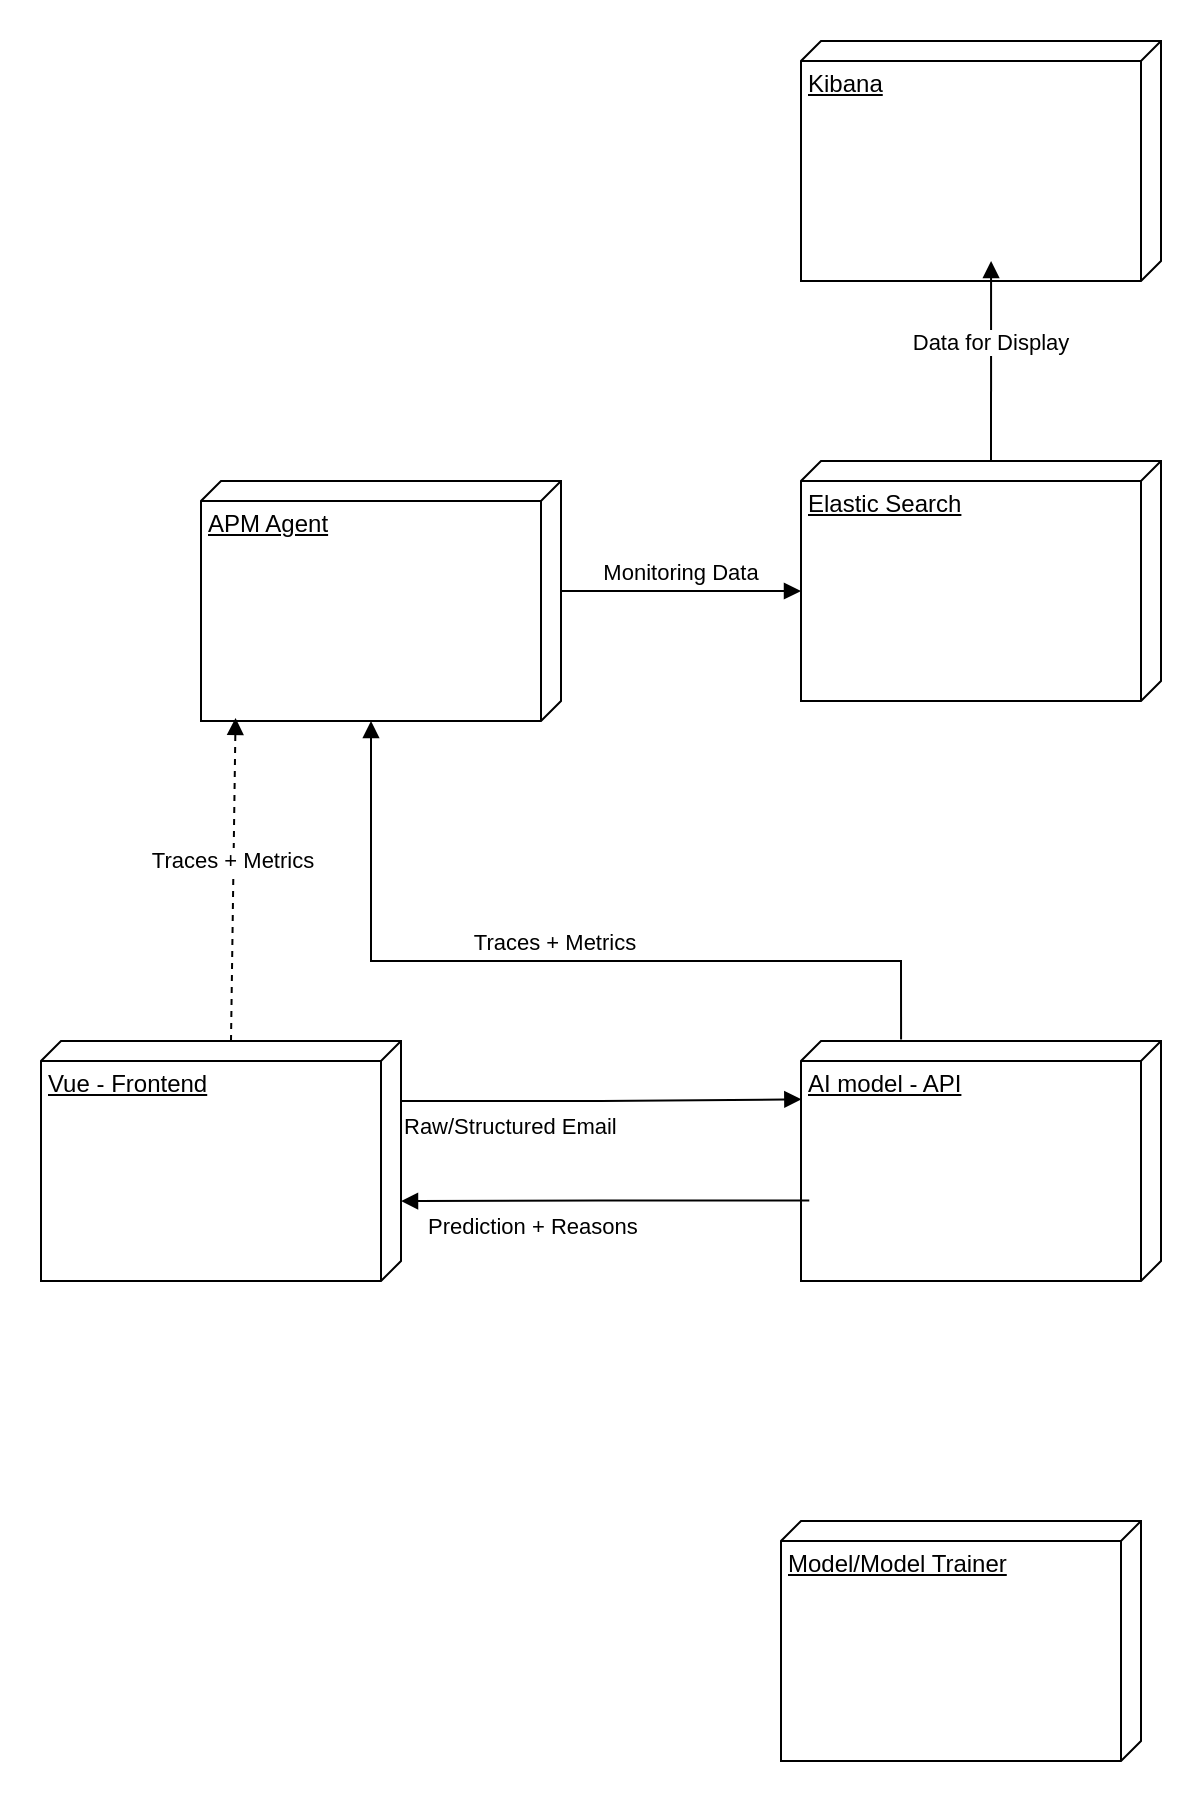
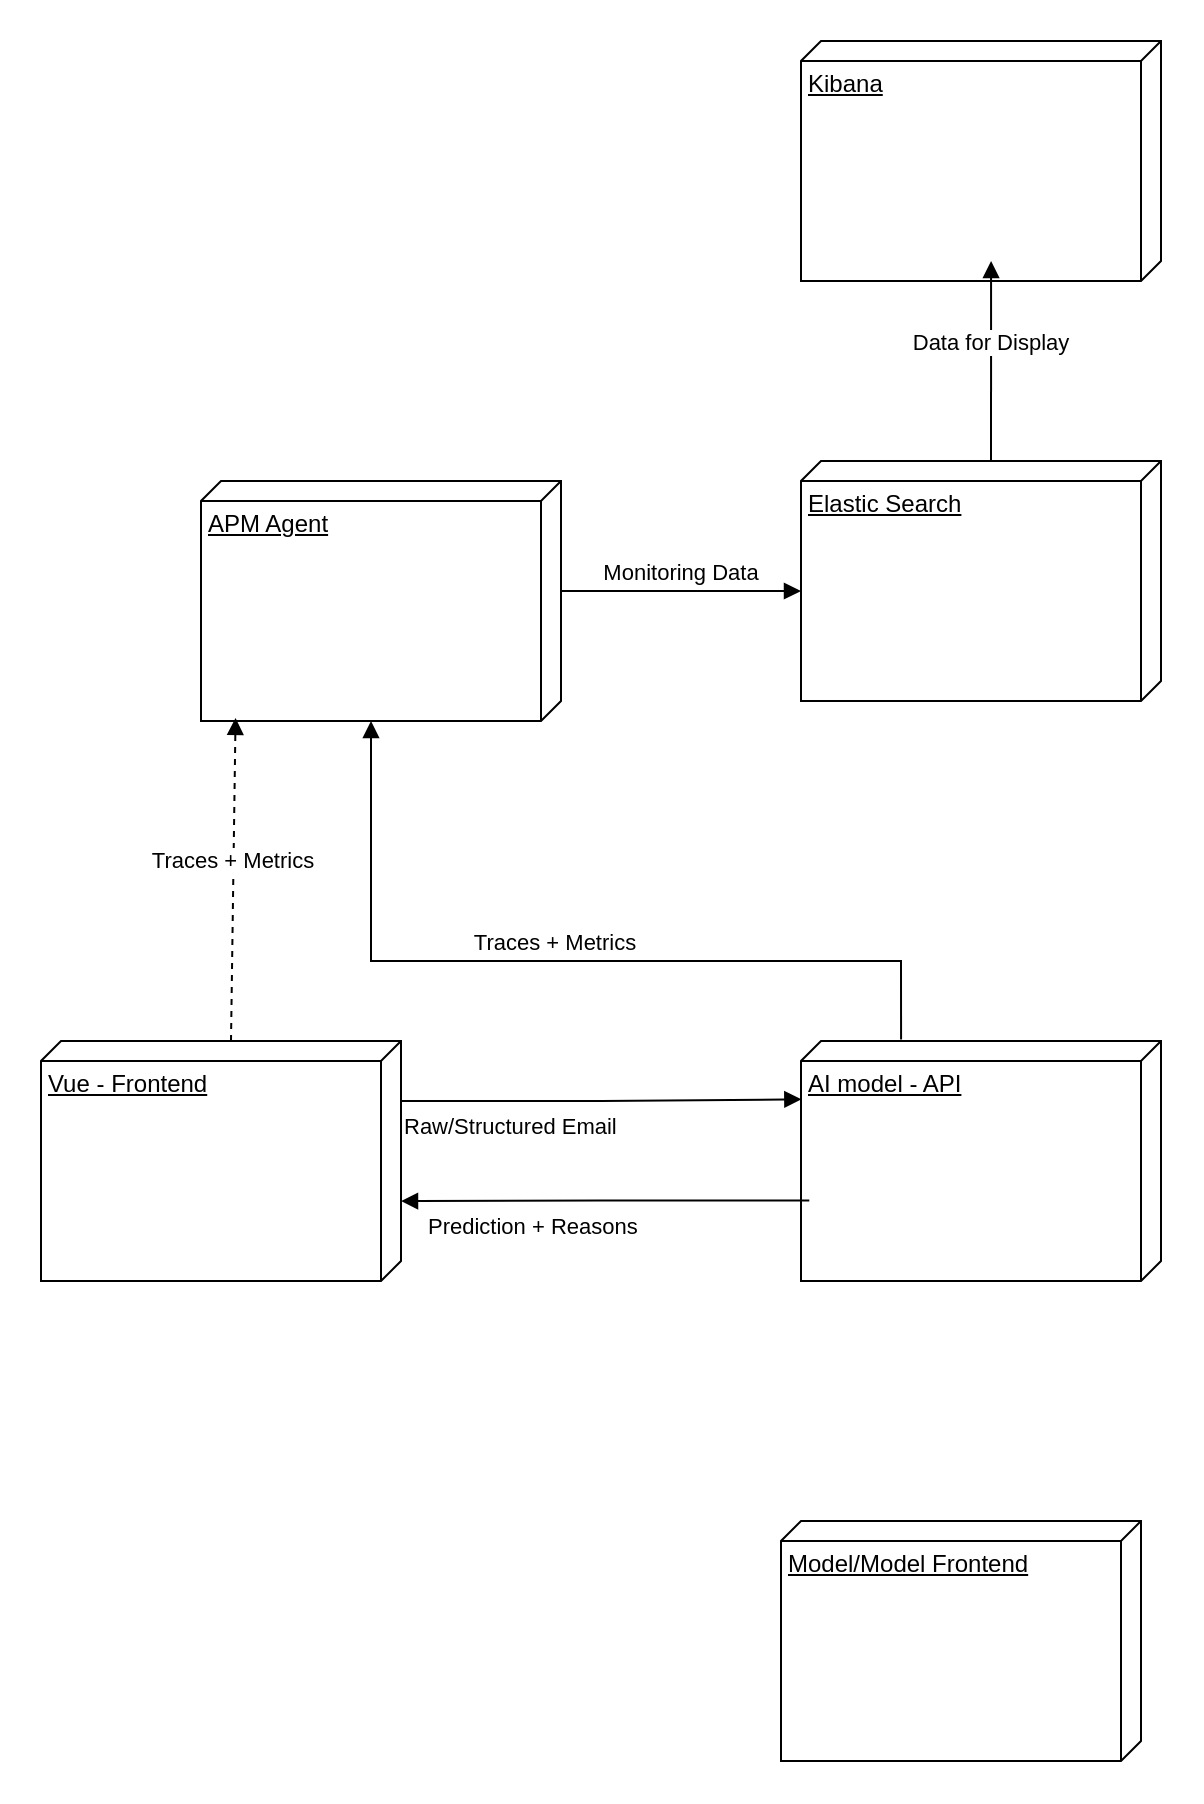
(904, 1565) -> (914, 1565)
